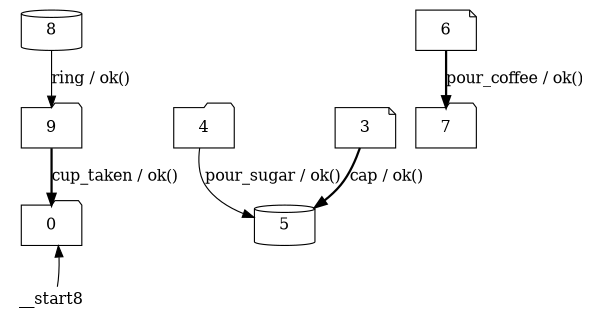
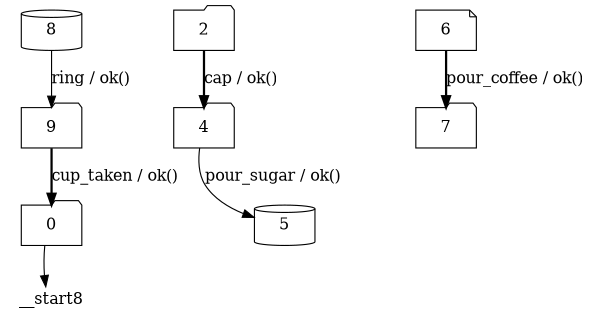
none -> (204, 30)
(365, 128) -> none
(59, 272) -> (44, 261)
